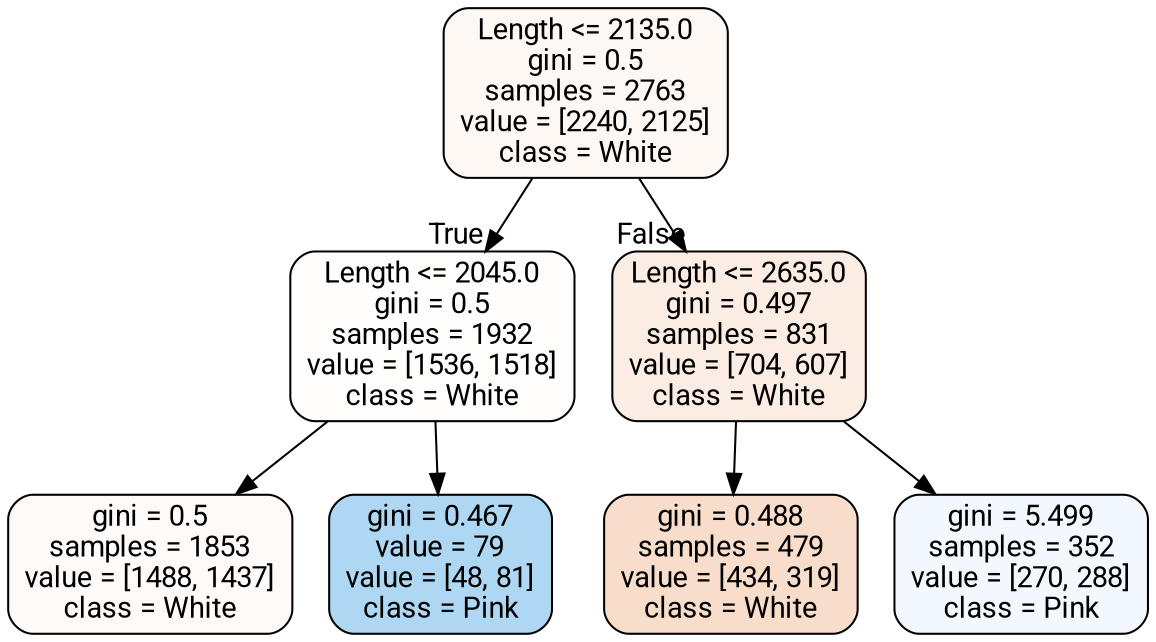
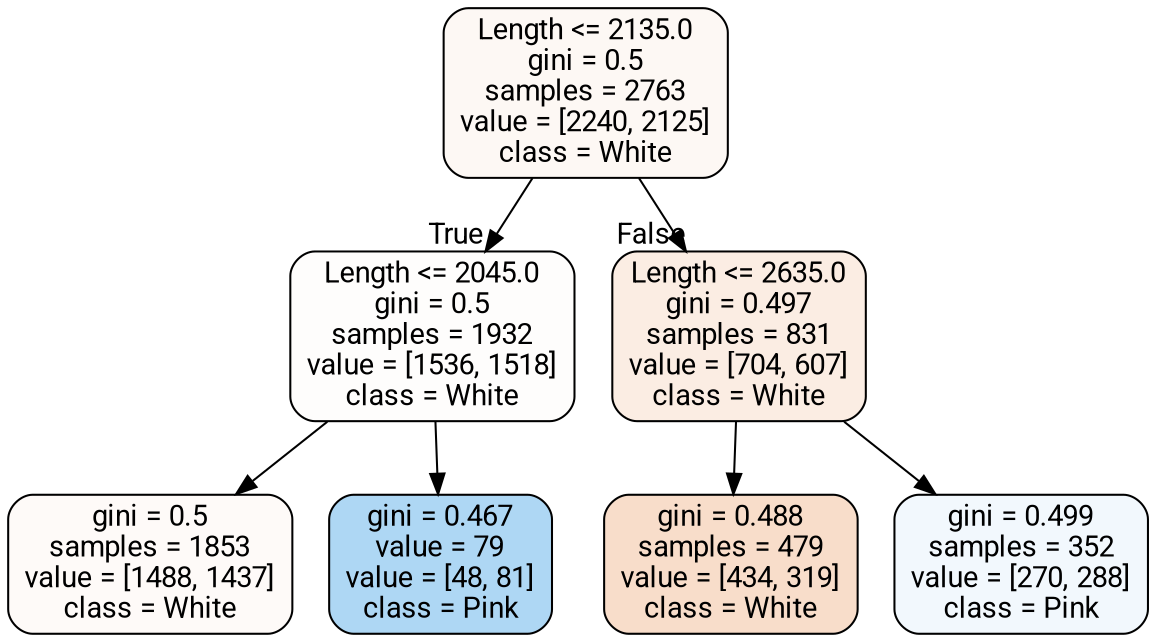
(1021, 564) -> (1021, 564)
